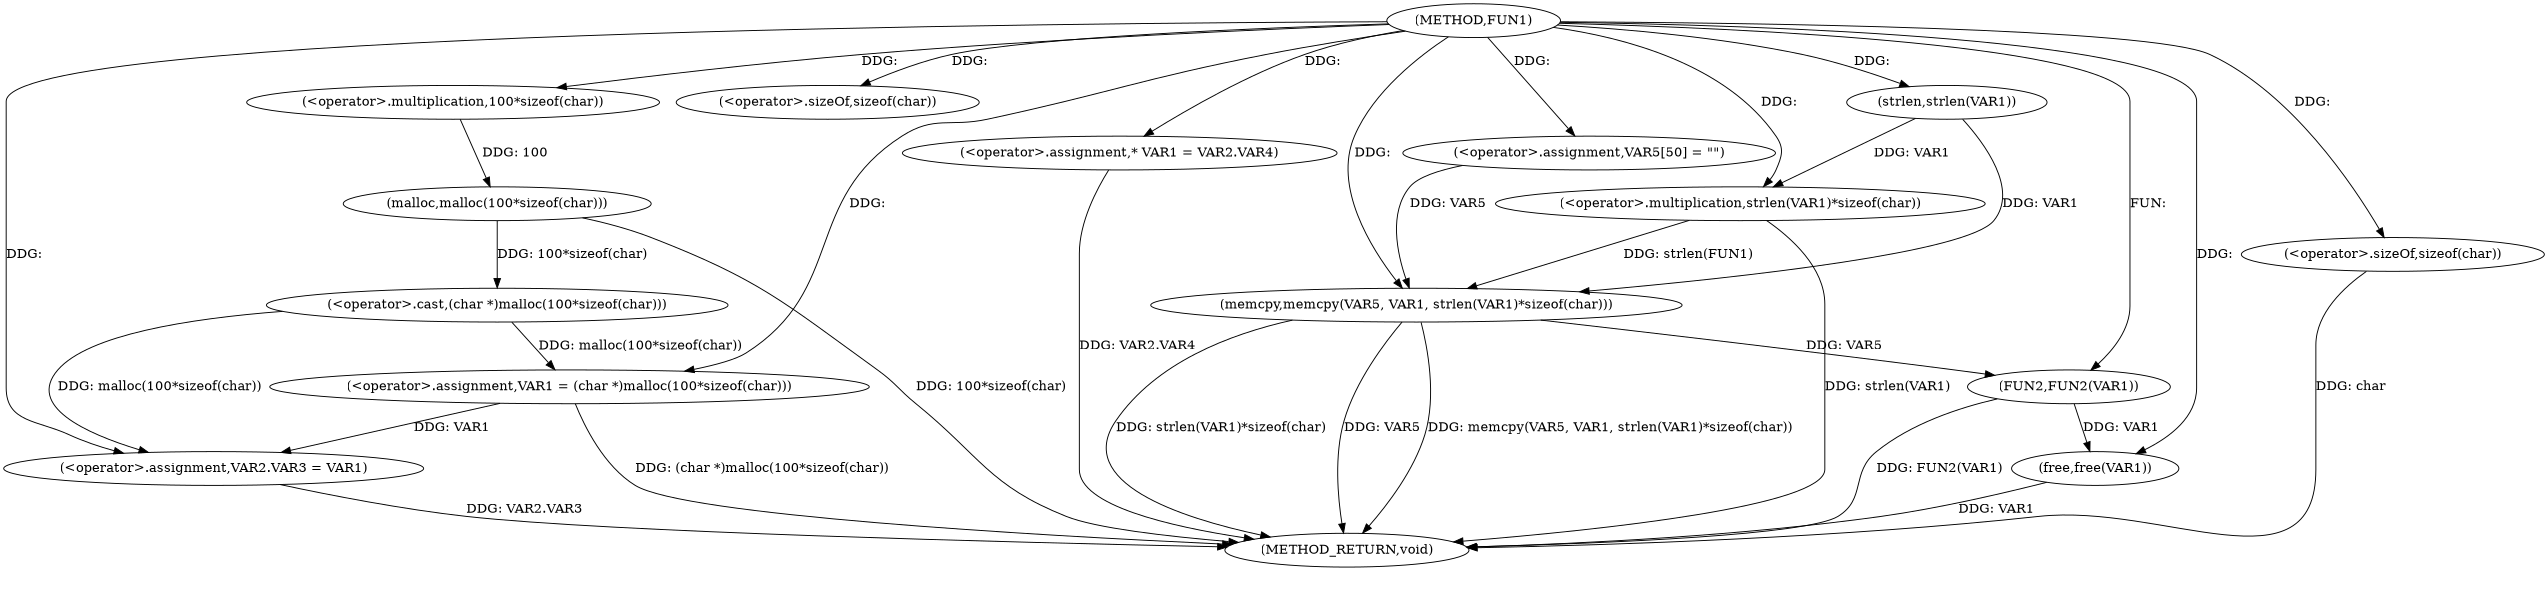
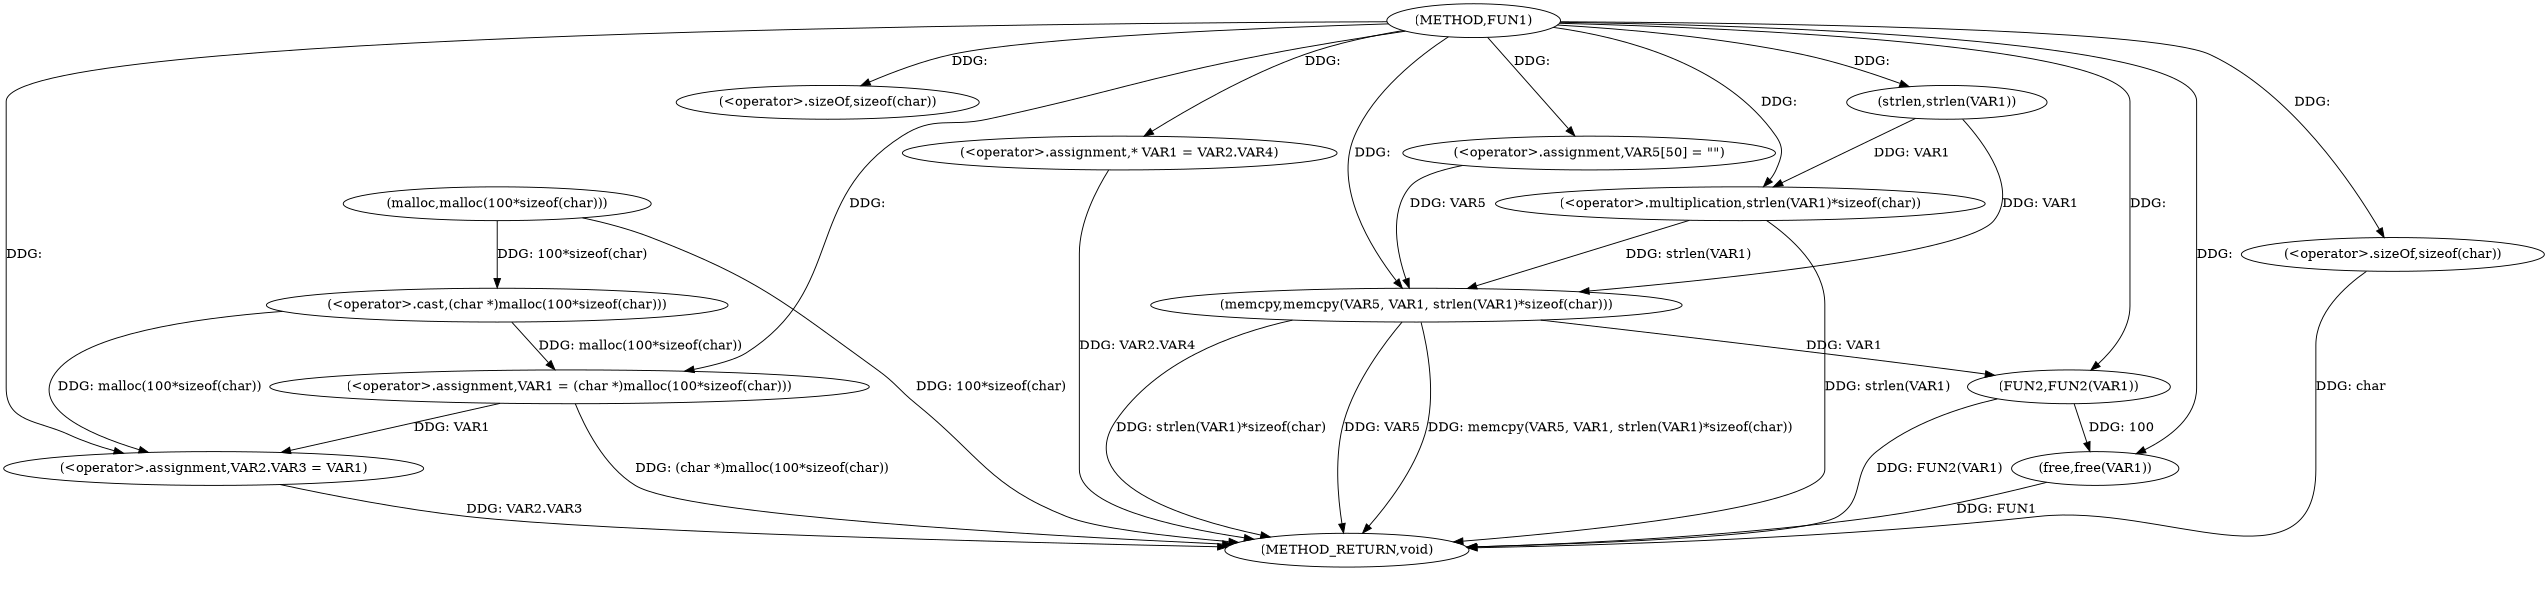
(453, 102) -> none
(2150, 204) -> (2150, 204)
(1689, 254) -> (1689, 254)
(1845, 346) -> (1845, 346)
(2122, 428) -> (2122, 428)
(1997, 509) -> (1997, 509)
